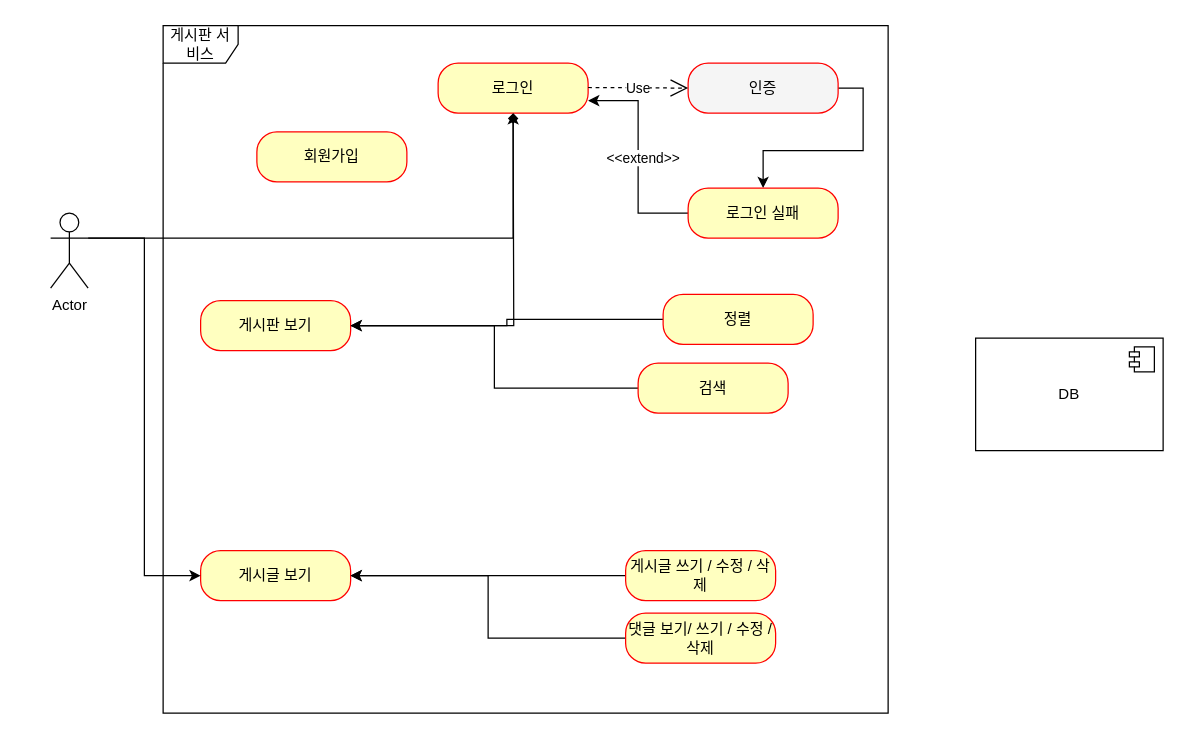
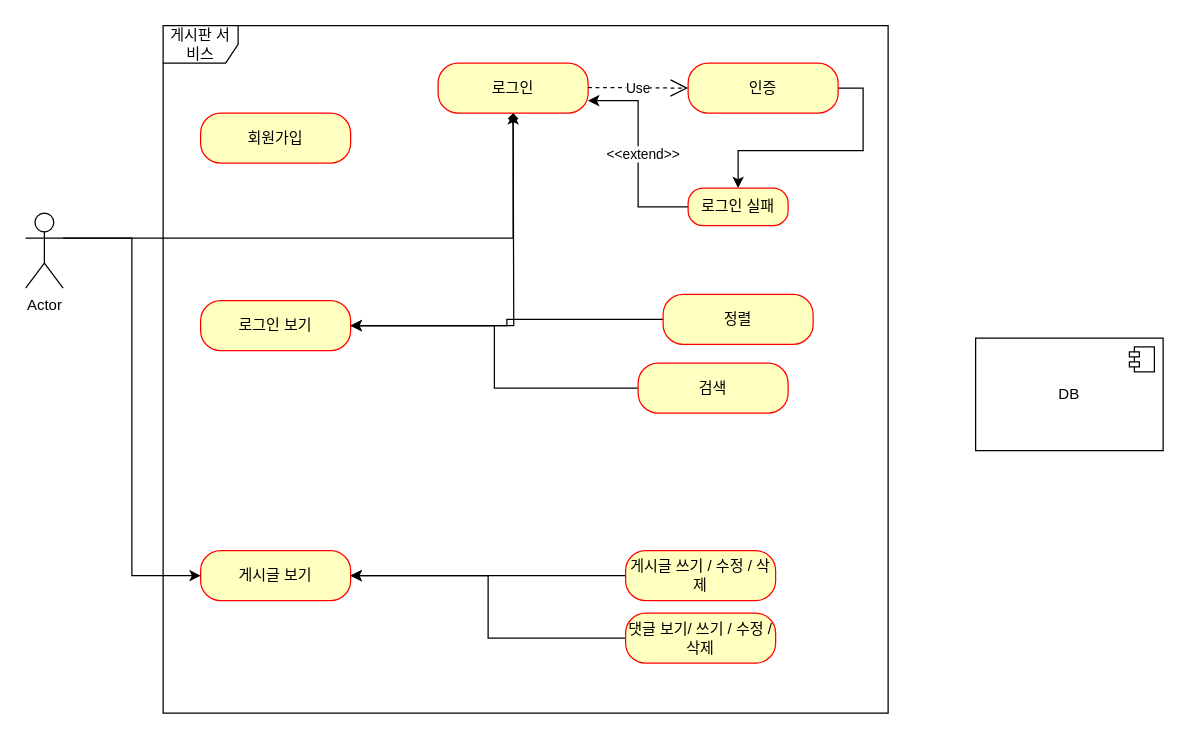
(763, 88) -> (763, 88)
(332, 157) -> (276, 138)
(763, 213) -> (738, 207)
(69, 251) -> (44, 251)
(276, 326) -> (276, 326)
